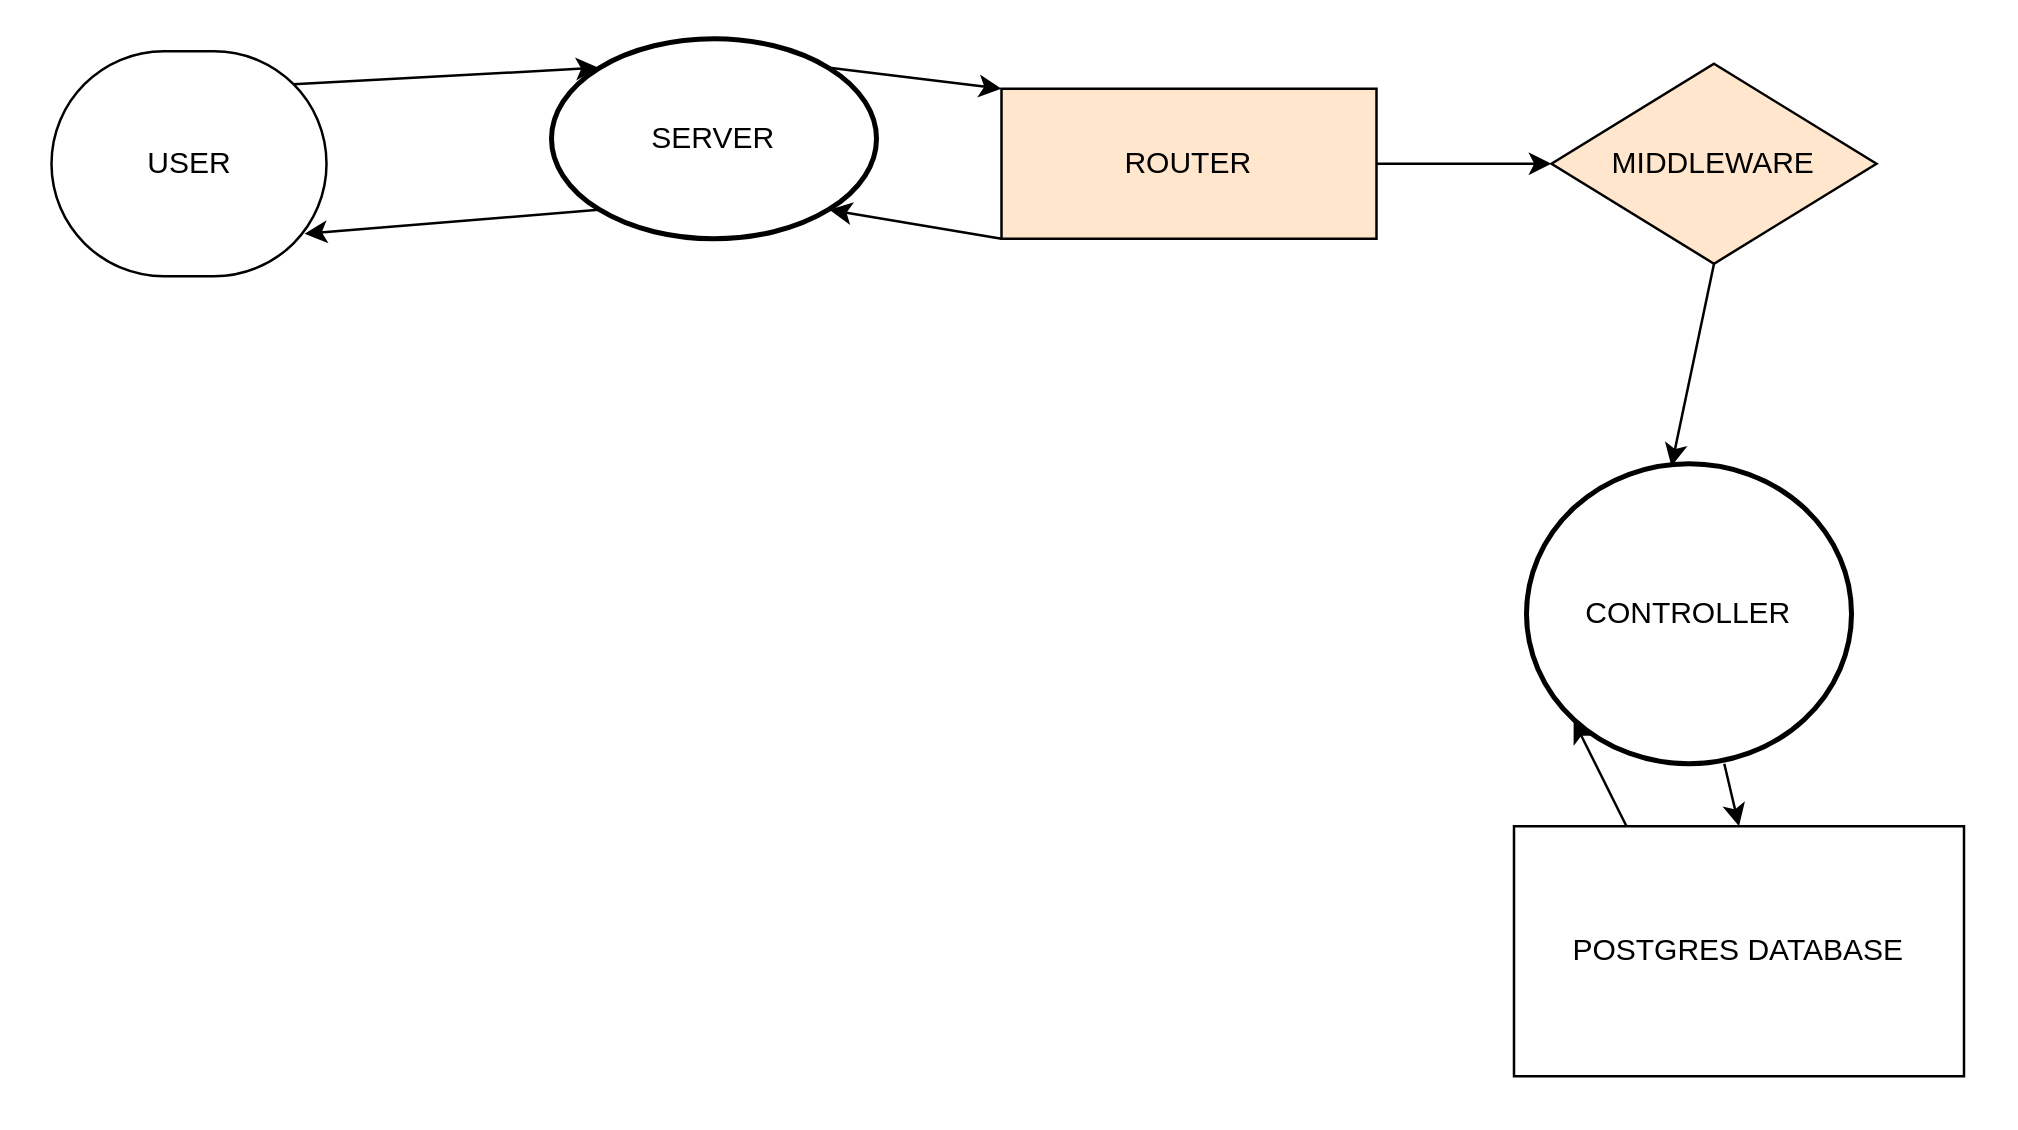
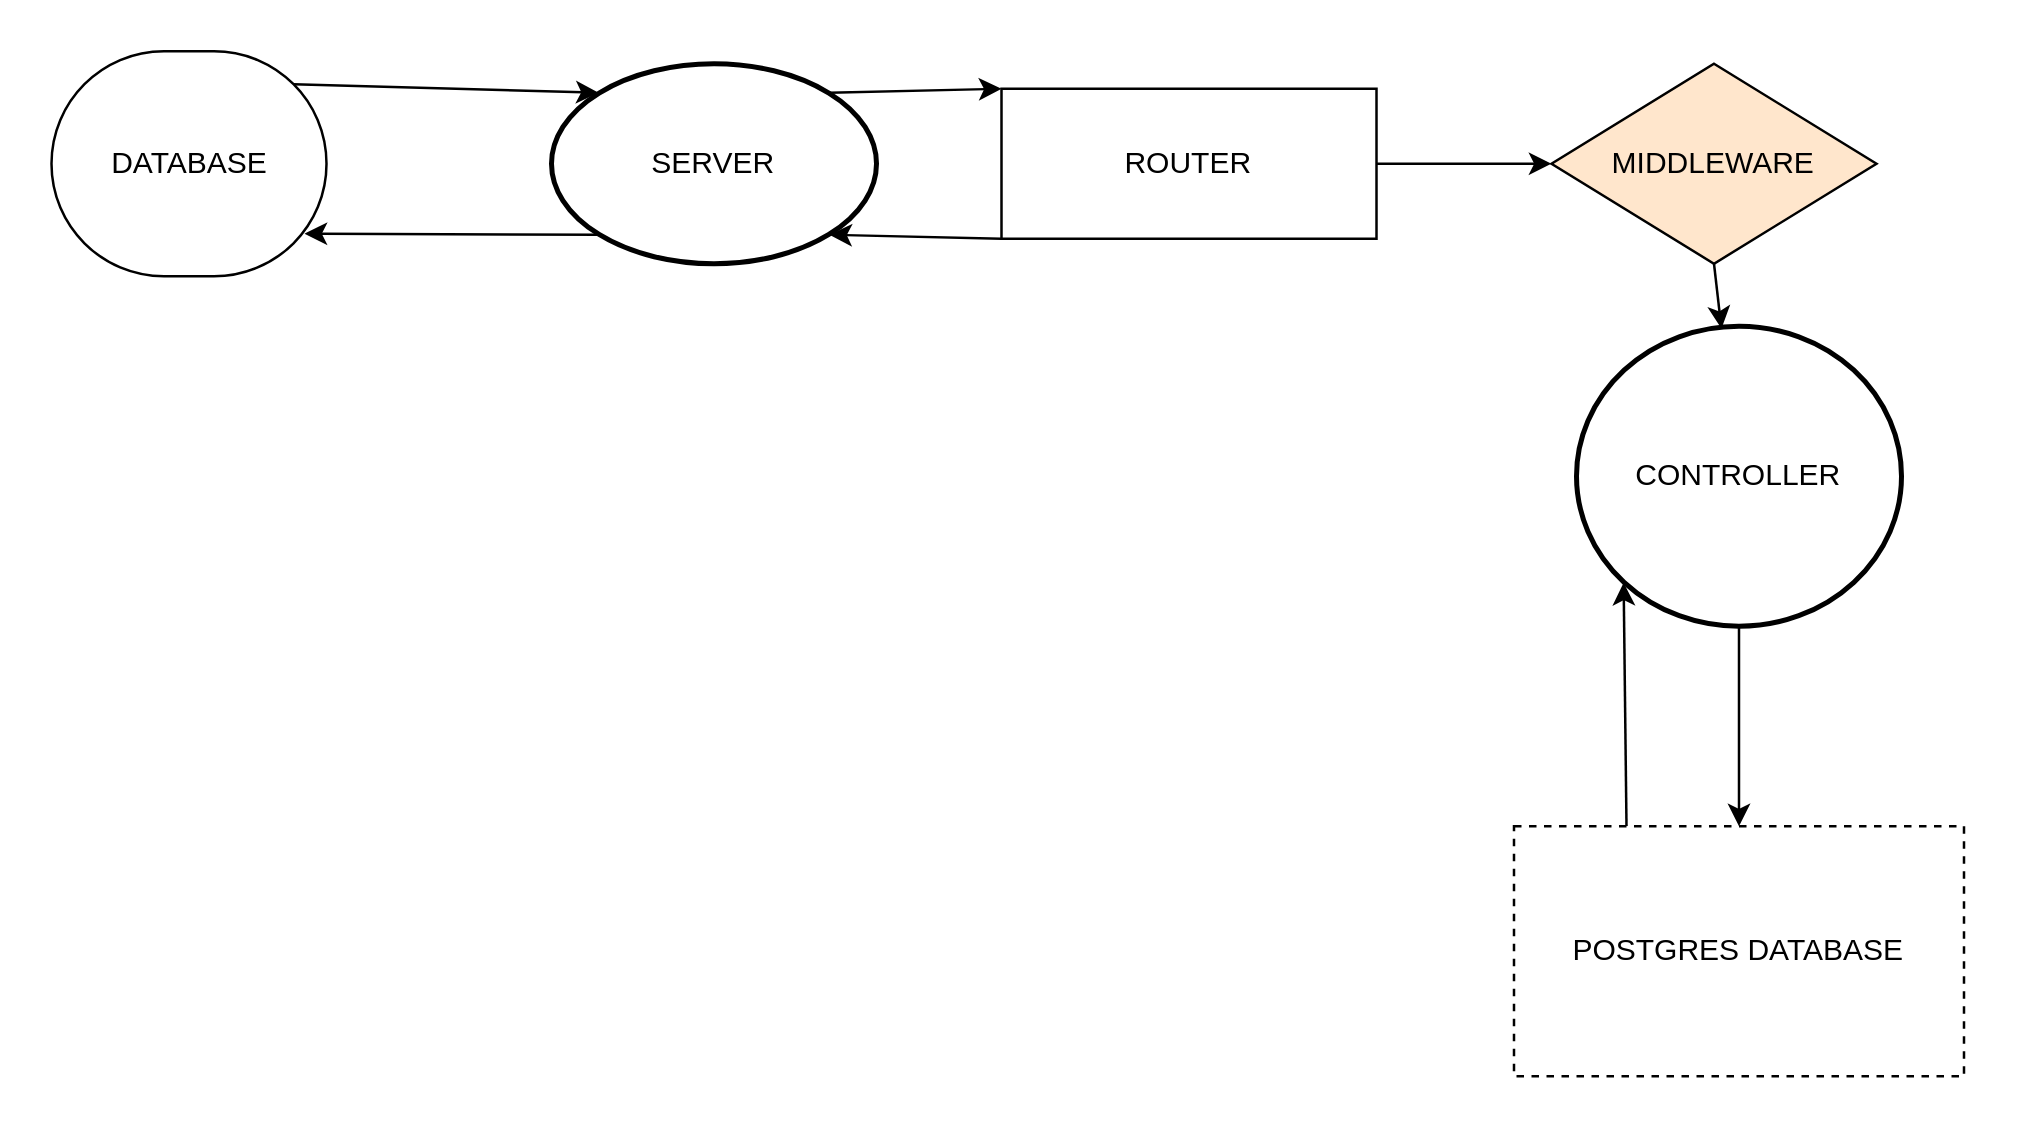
(714, 139) -> (714, 164)
(190, 164) -> (190, 164)
(1189, 164) -> (1189, 164)
(1689, 614) -> (1739, 476)
(1739, 951) -> (1739, 951)
